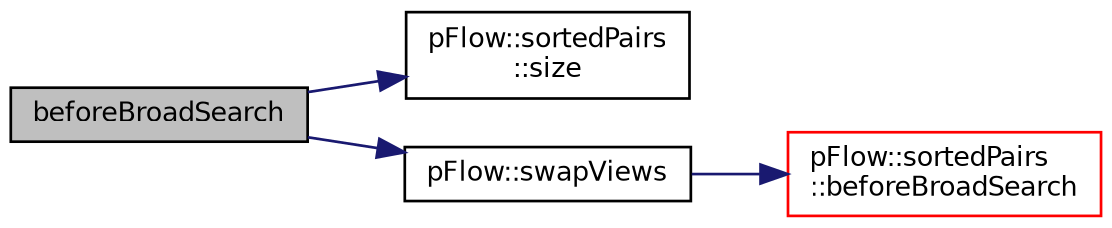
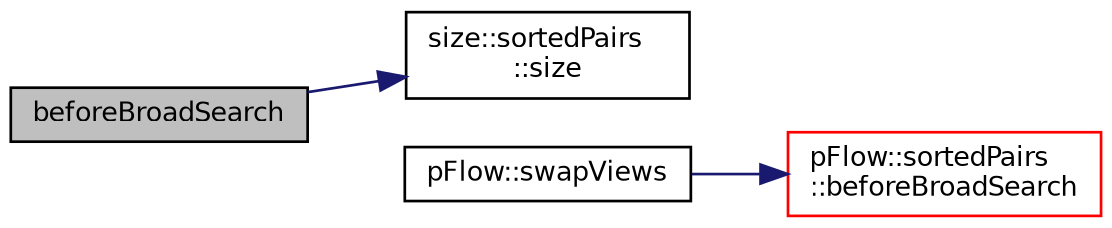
(548, 55) -> (548, 55)
(343, 143) -> none
